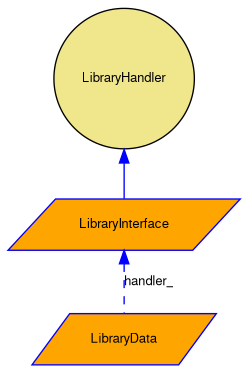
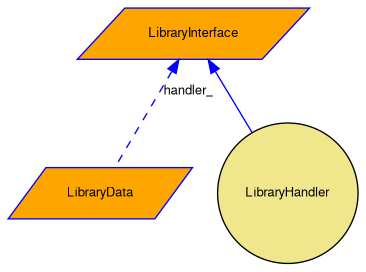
(124, 181) -> (234, 102)
